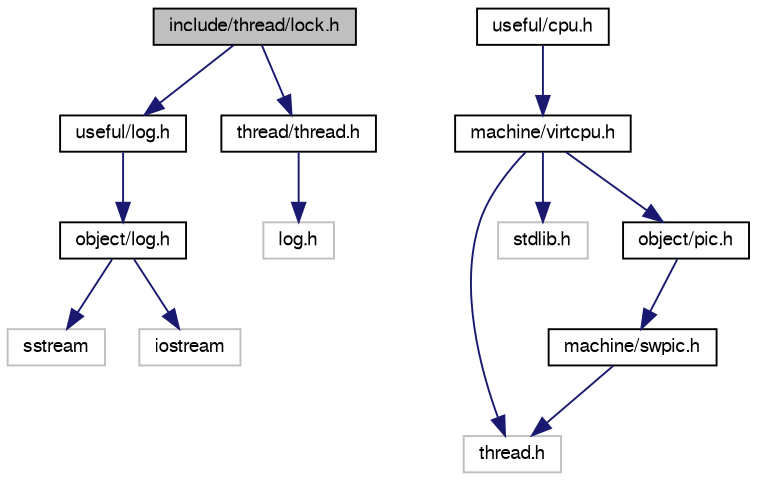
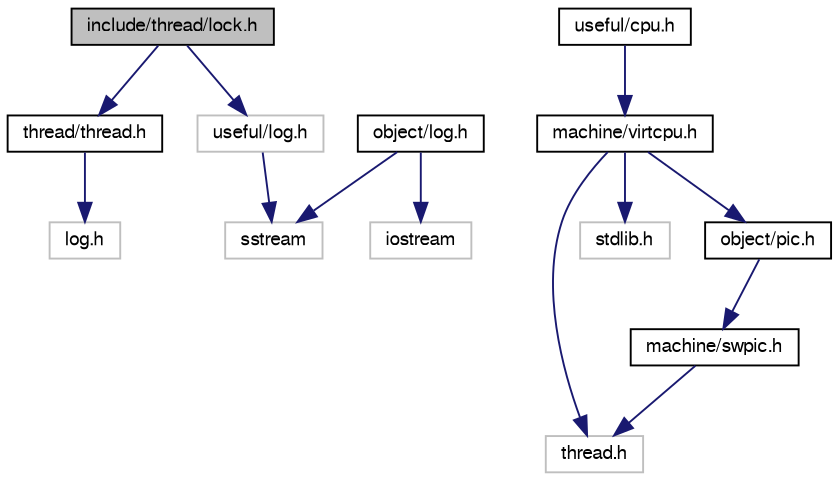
(123, 134) -> (260, 134)
(123, 177) -> (266, 178)
